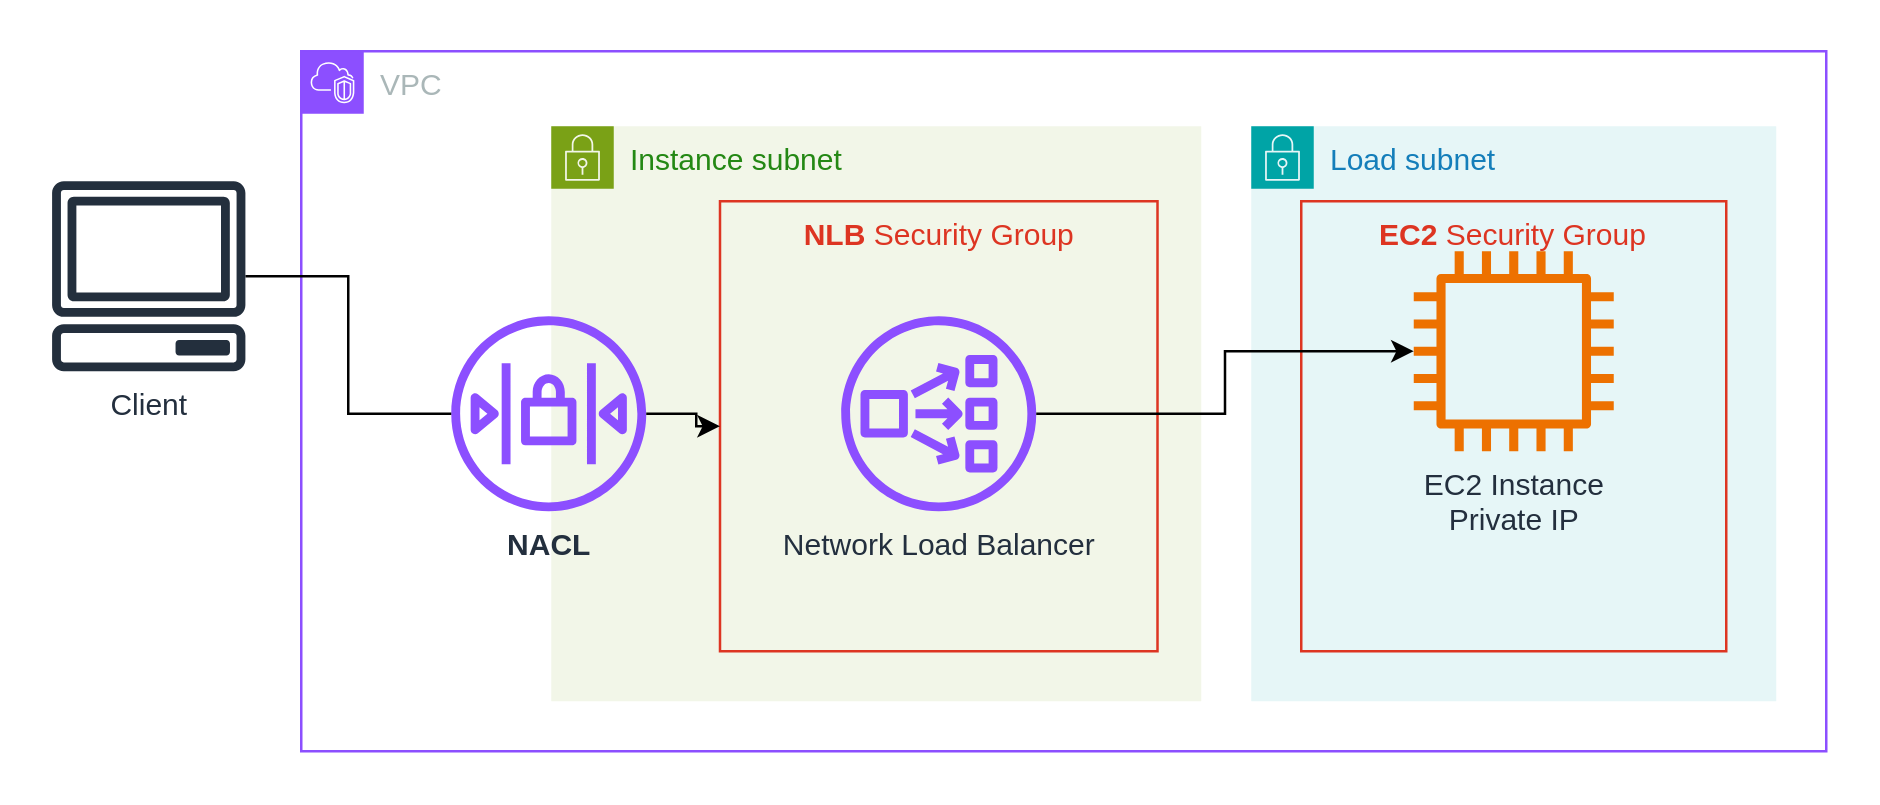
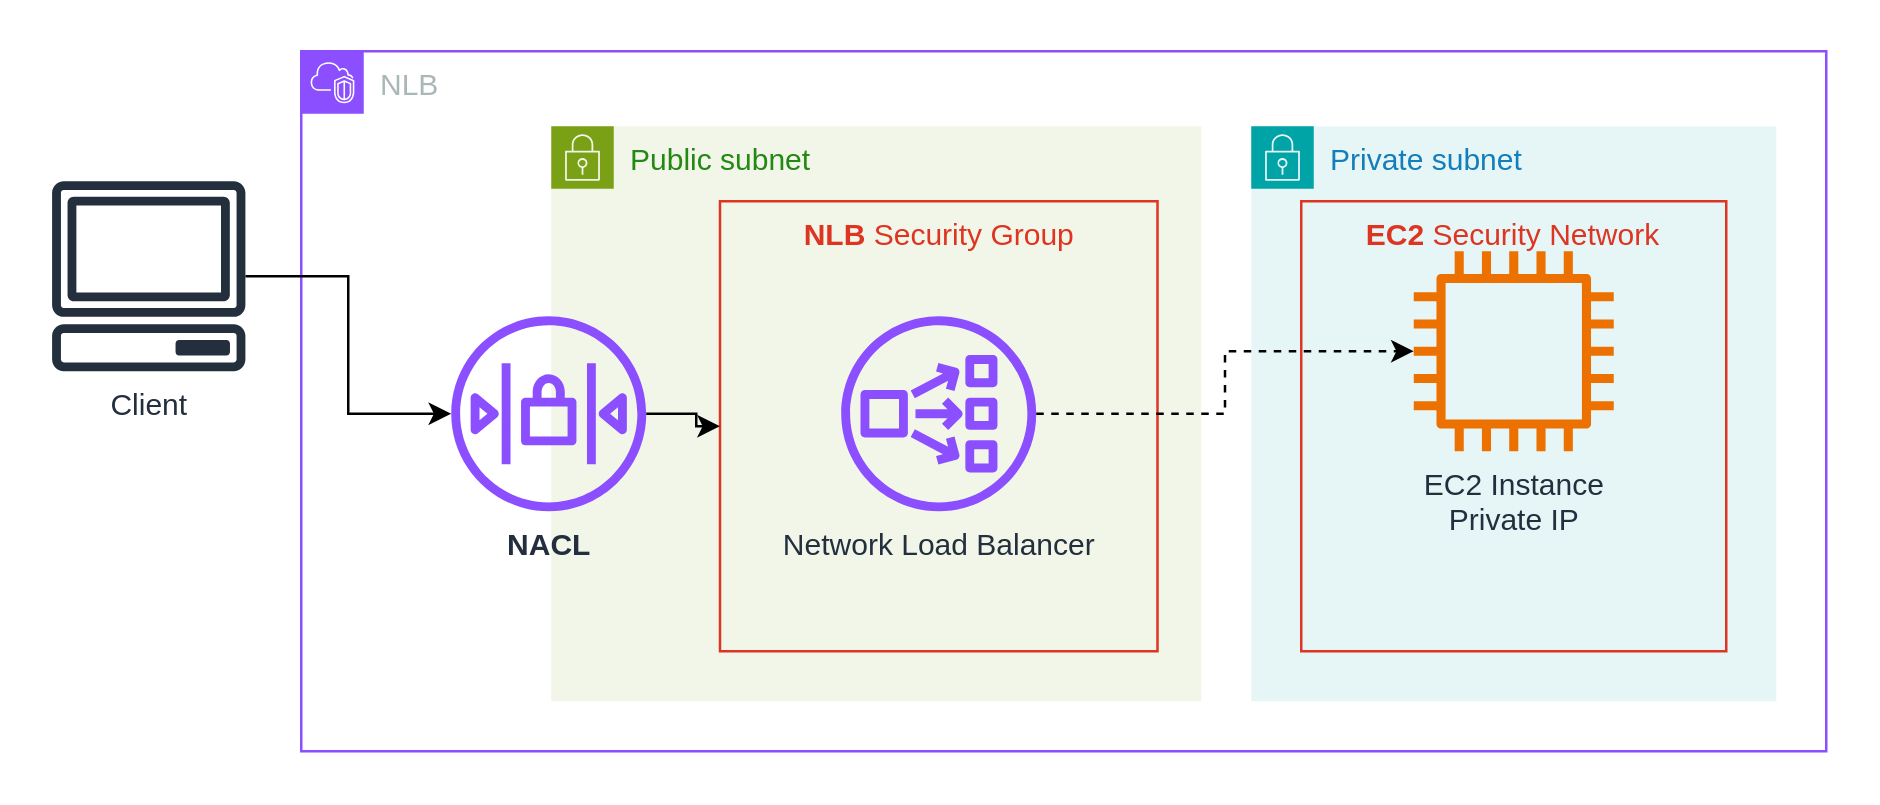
(406, 87) -> (406, 87)
(753, 162) -> (729, 162)
(1420, 162) -> (1441, 162)
(1514, 237) -> (1514, 237)
(1225, 391) -> (1225, 391)
(441, 414) -> (433, 414)
